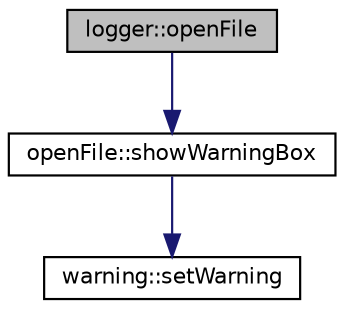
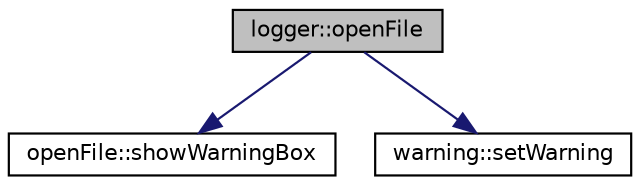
(172, 205) -> (411, 86)
